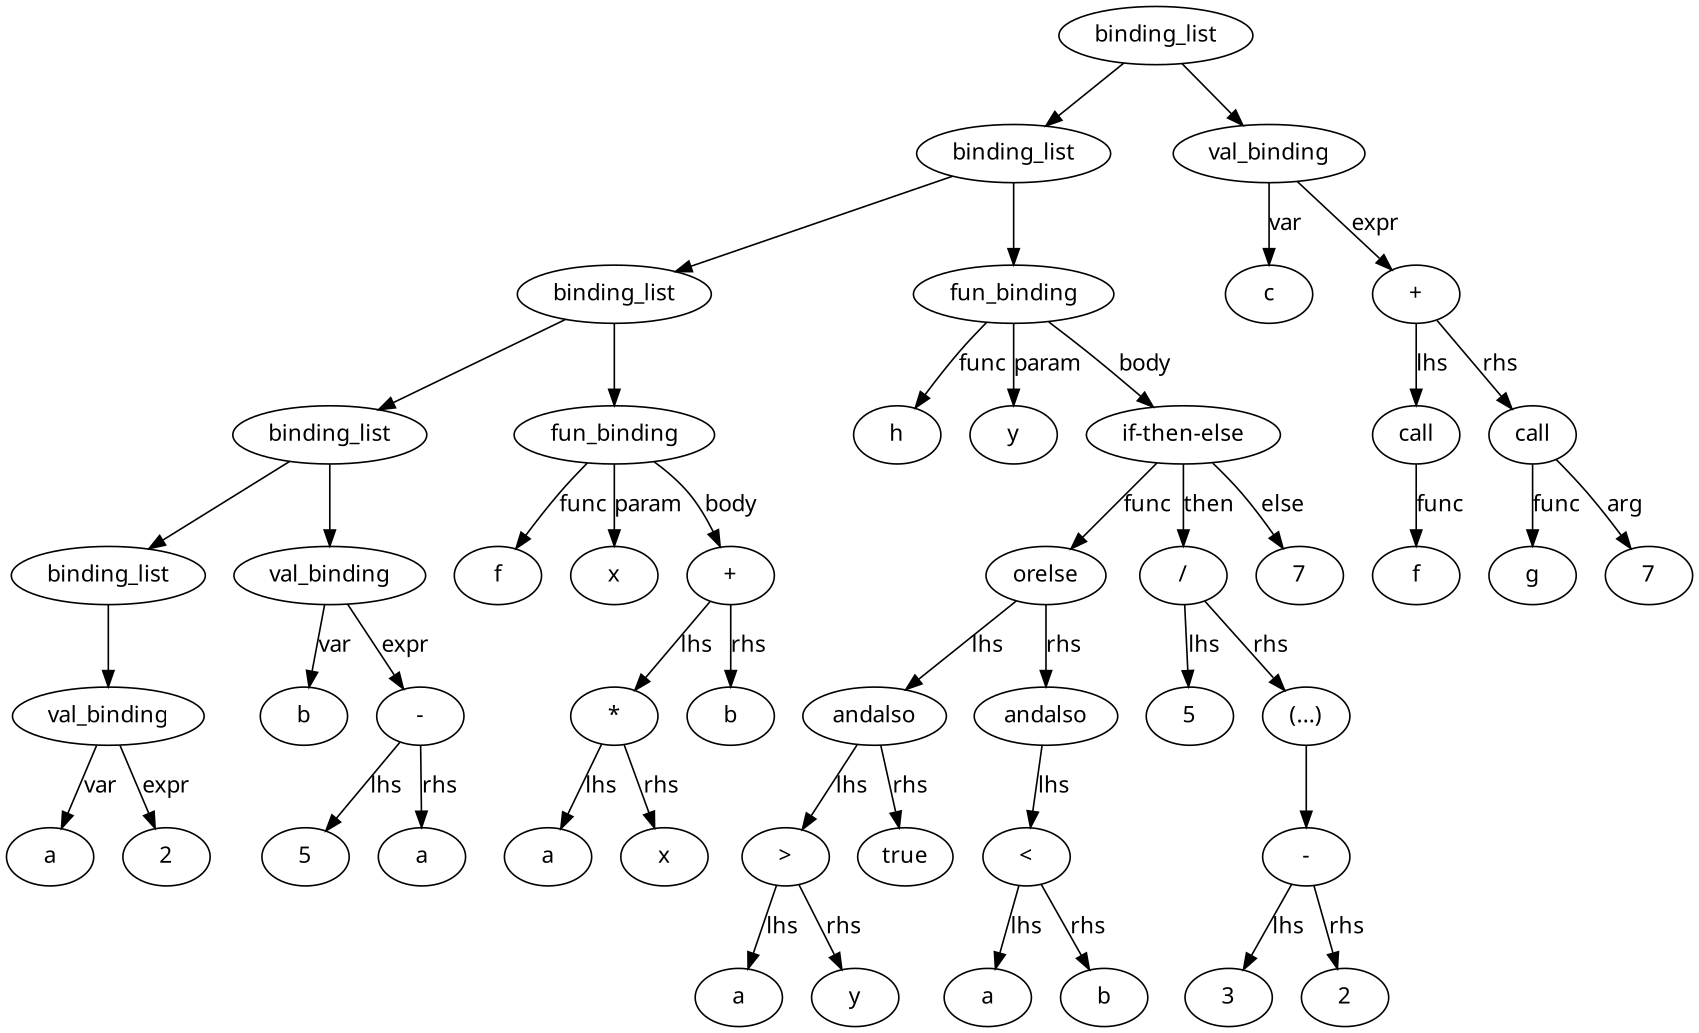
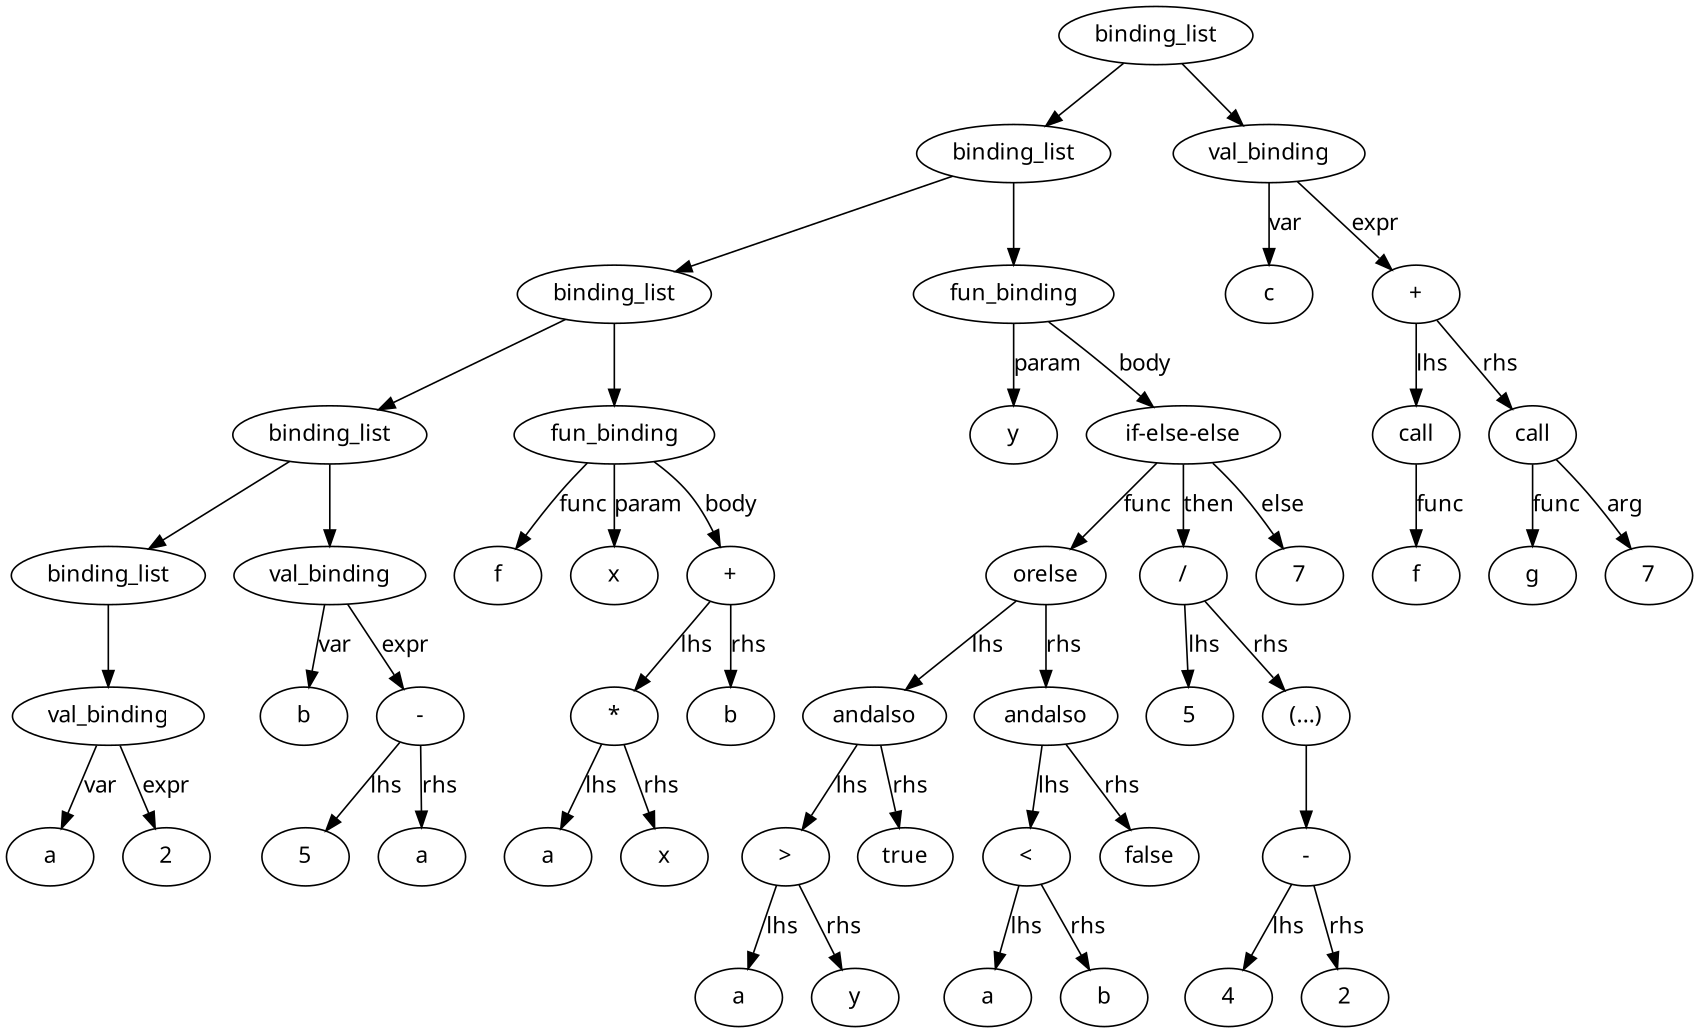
(897, 435) -> none
(1183, 435) -> (1183, 435)
none -> (1149, 857)
(1229, 997) -> (1229, 997)
